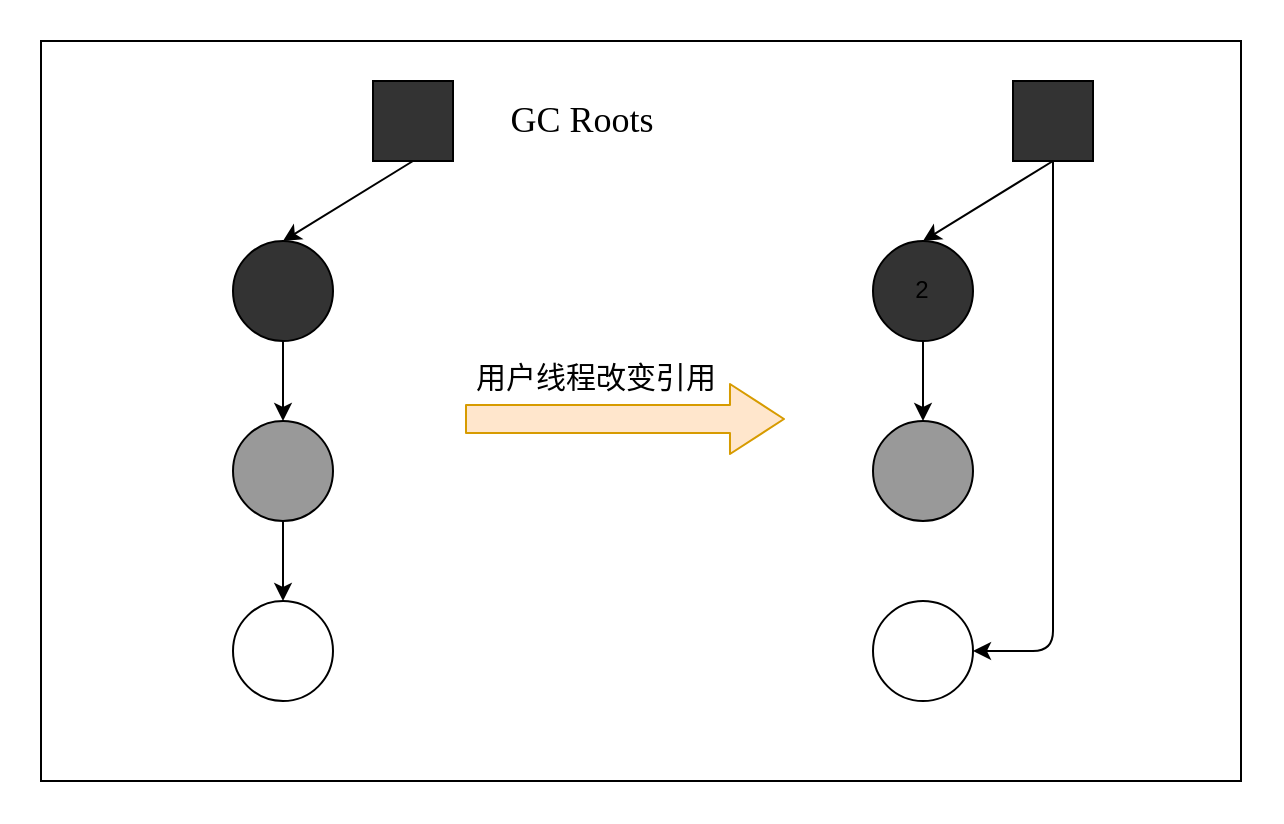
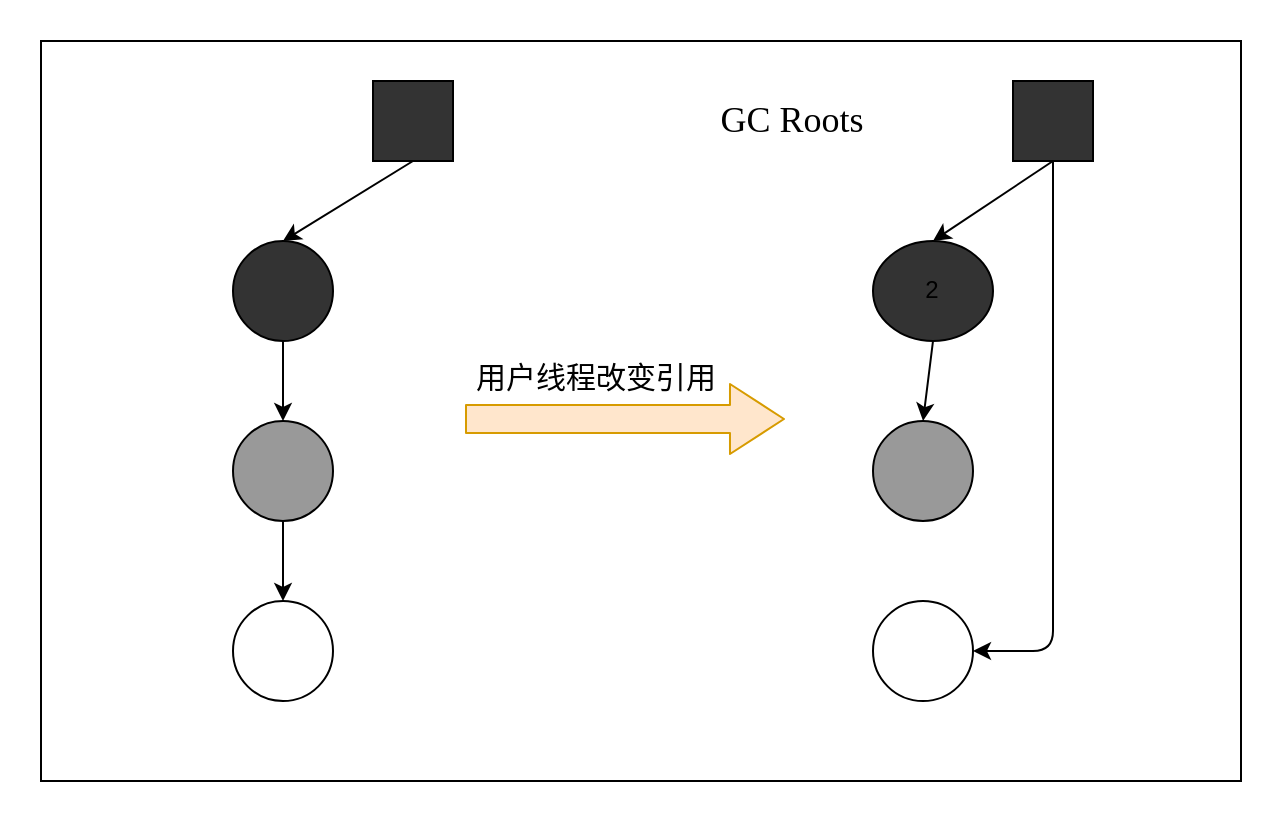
(583, 121) -> (793, 121)
(923, 291) -> (933, 291)
